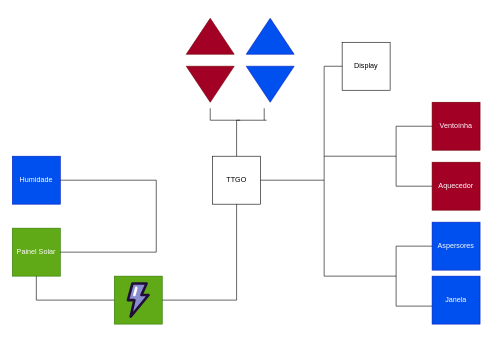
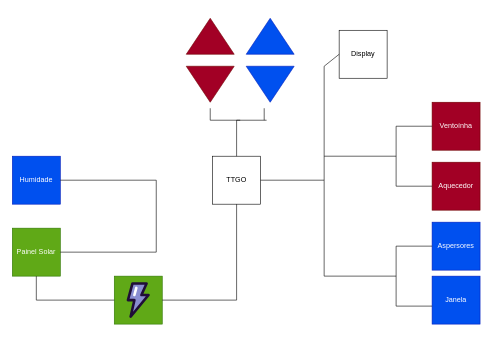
(366, 66) -> (363, 54)
